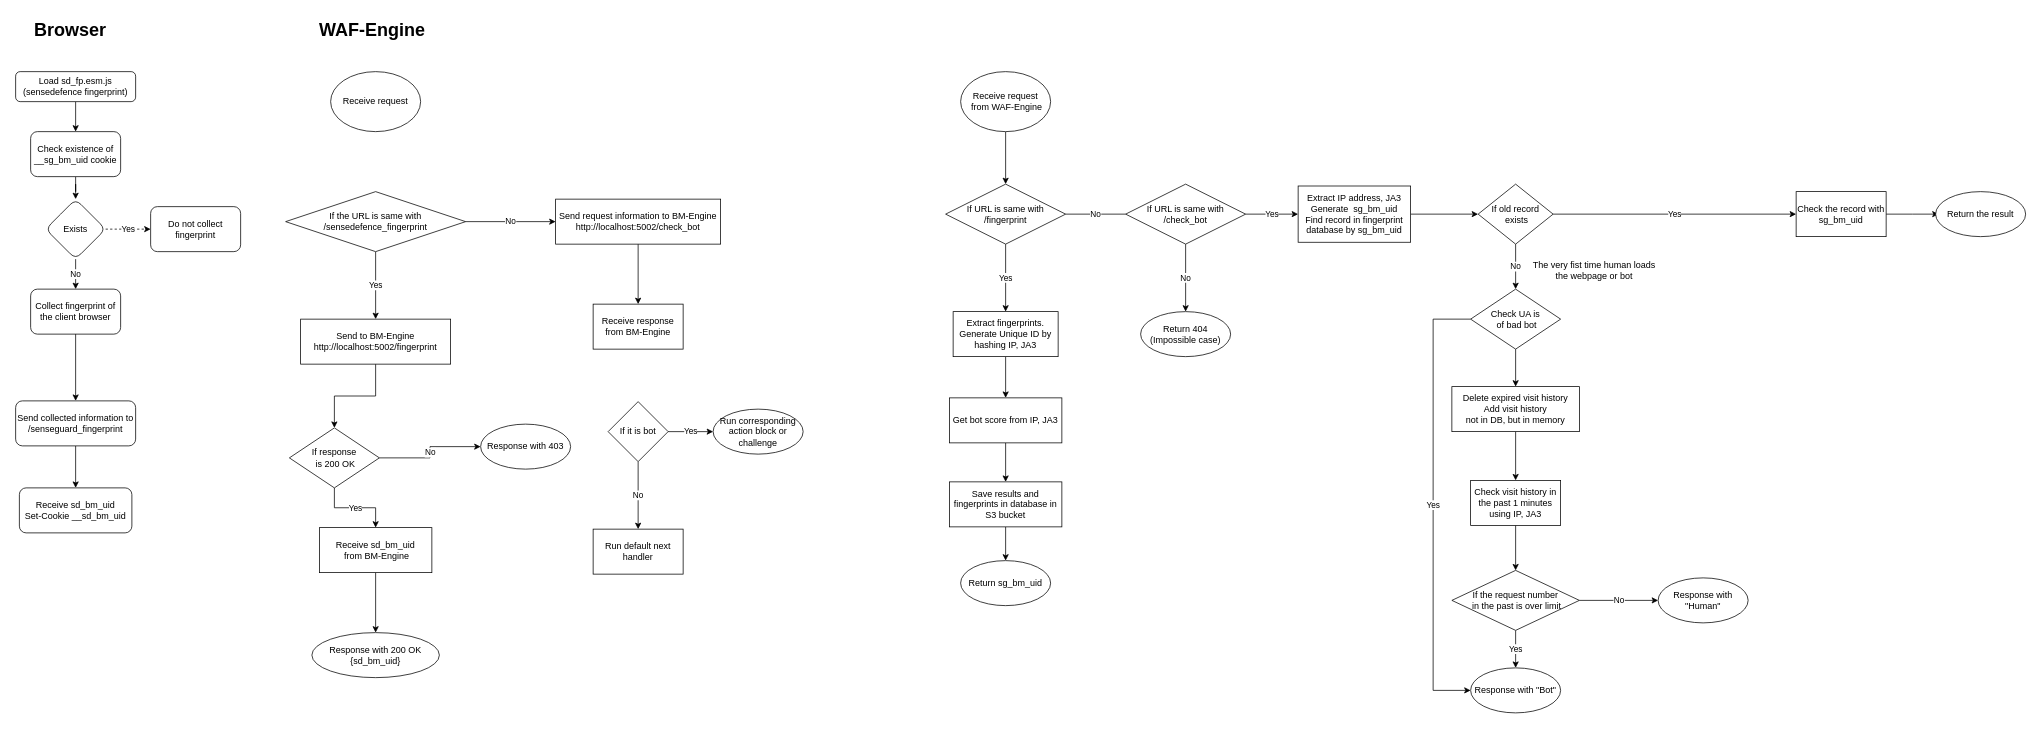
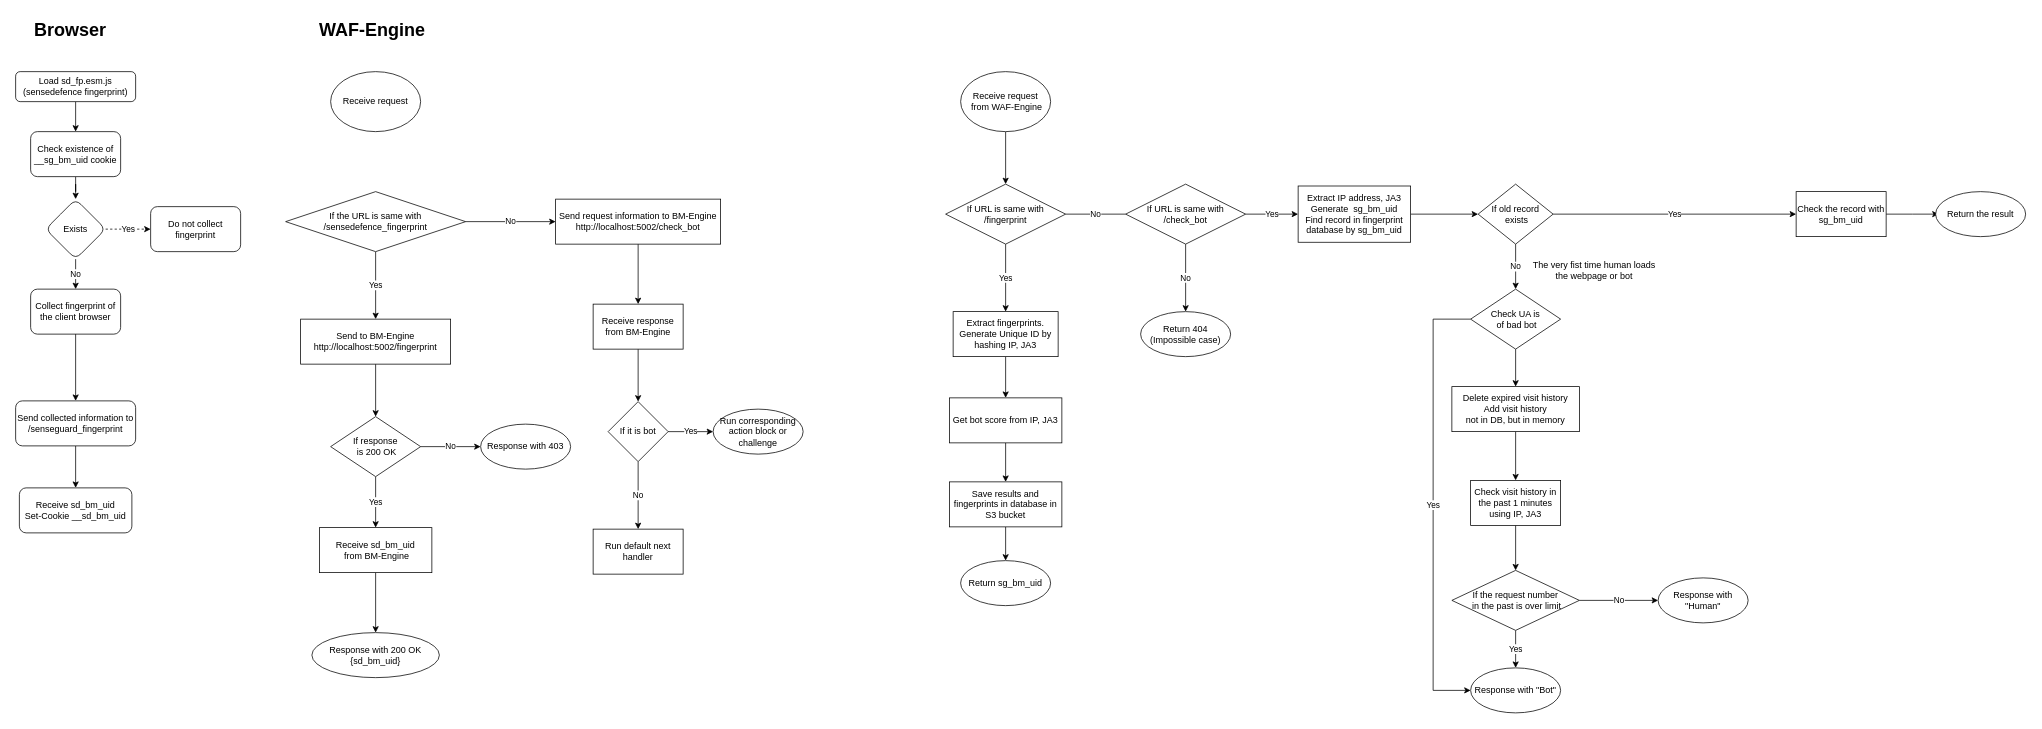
none -> (638, 395)
(334, 458) -> (375, 447)
